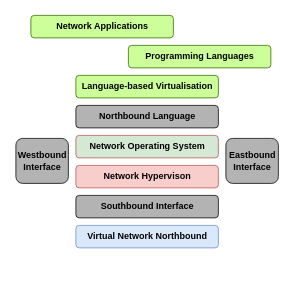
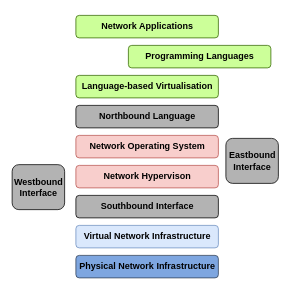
(102, 27) -> (147, 27)
(147, 147) -> (147, 147)
(42, 161) -> (38, 187)
(147, 237) -> (147, 237)
none -> (147, 267)
